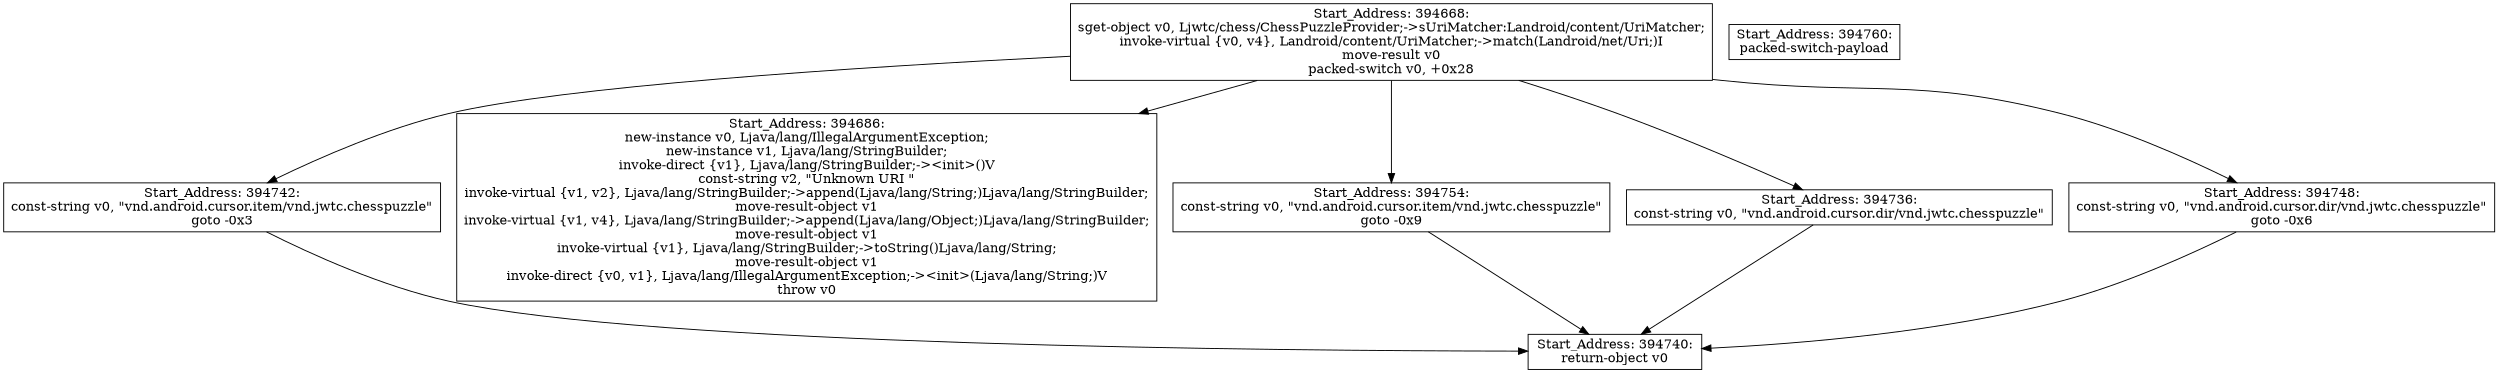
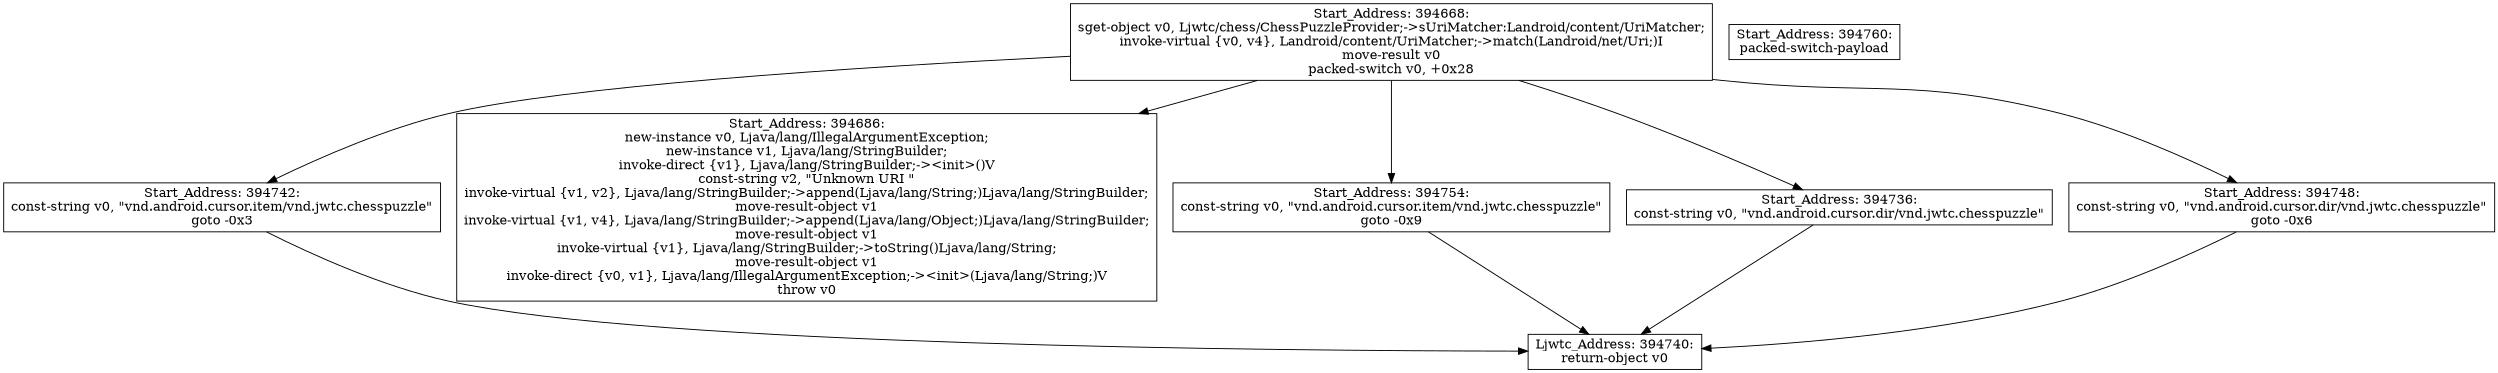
(1615, 352) -> (1615, 352)
